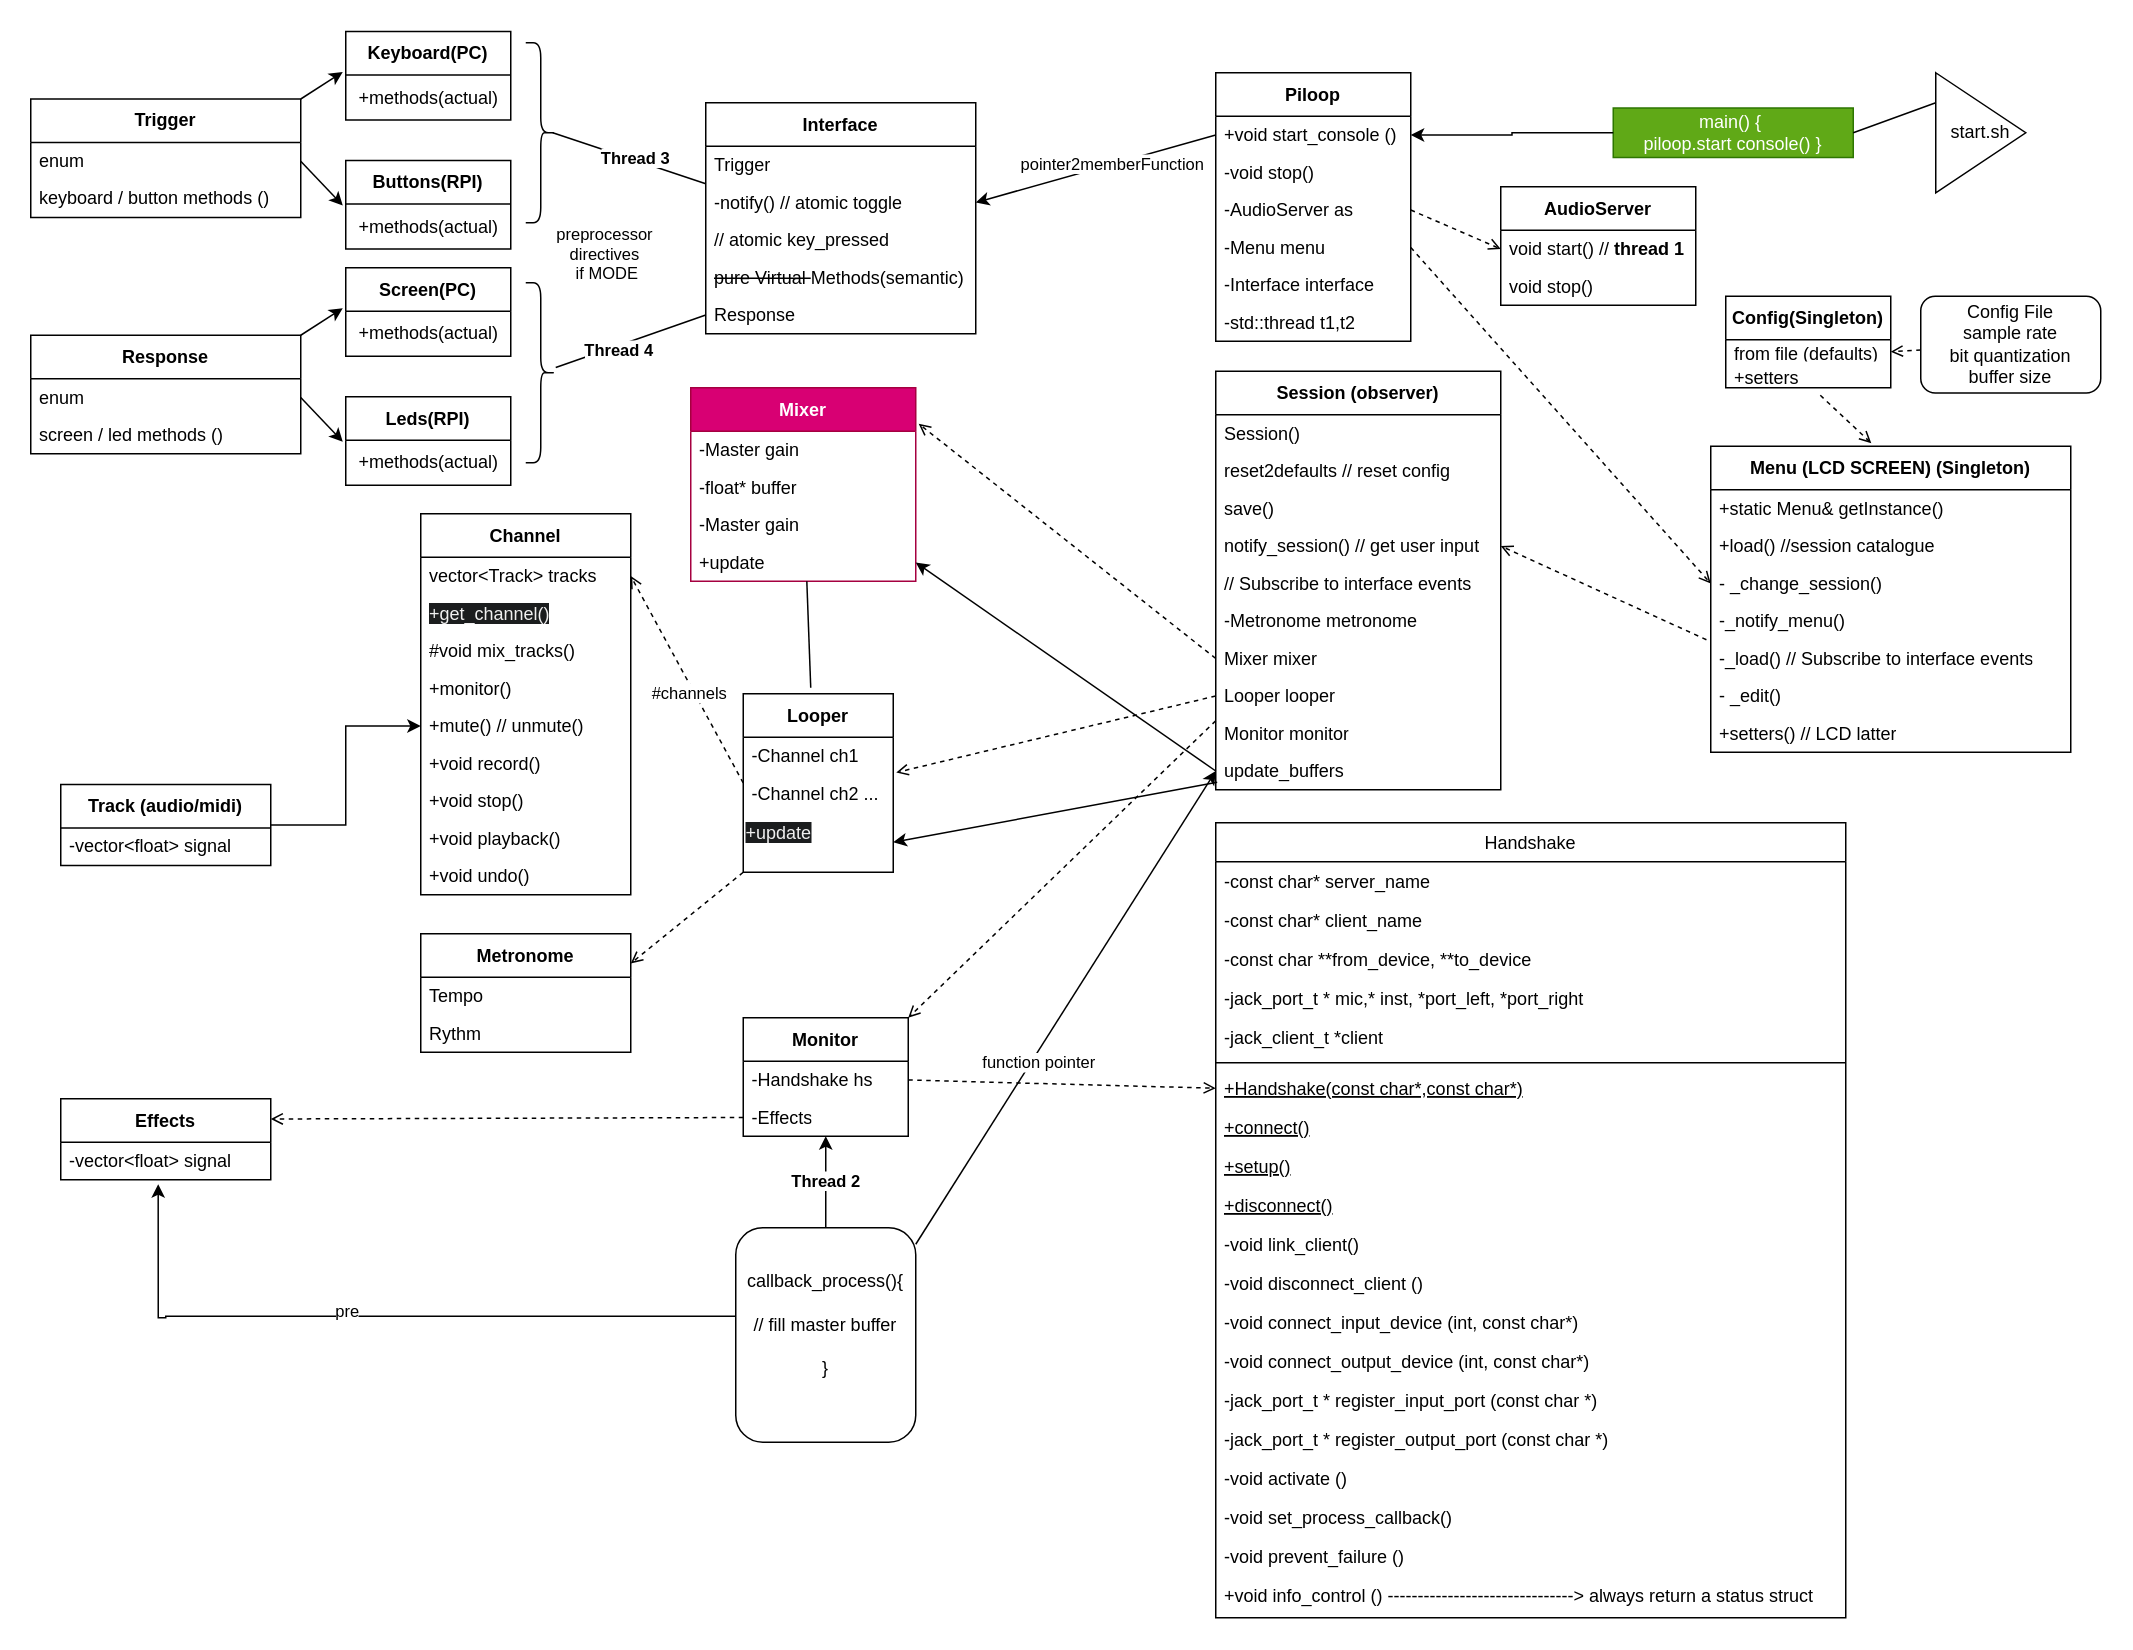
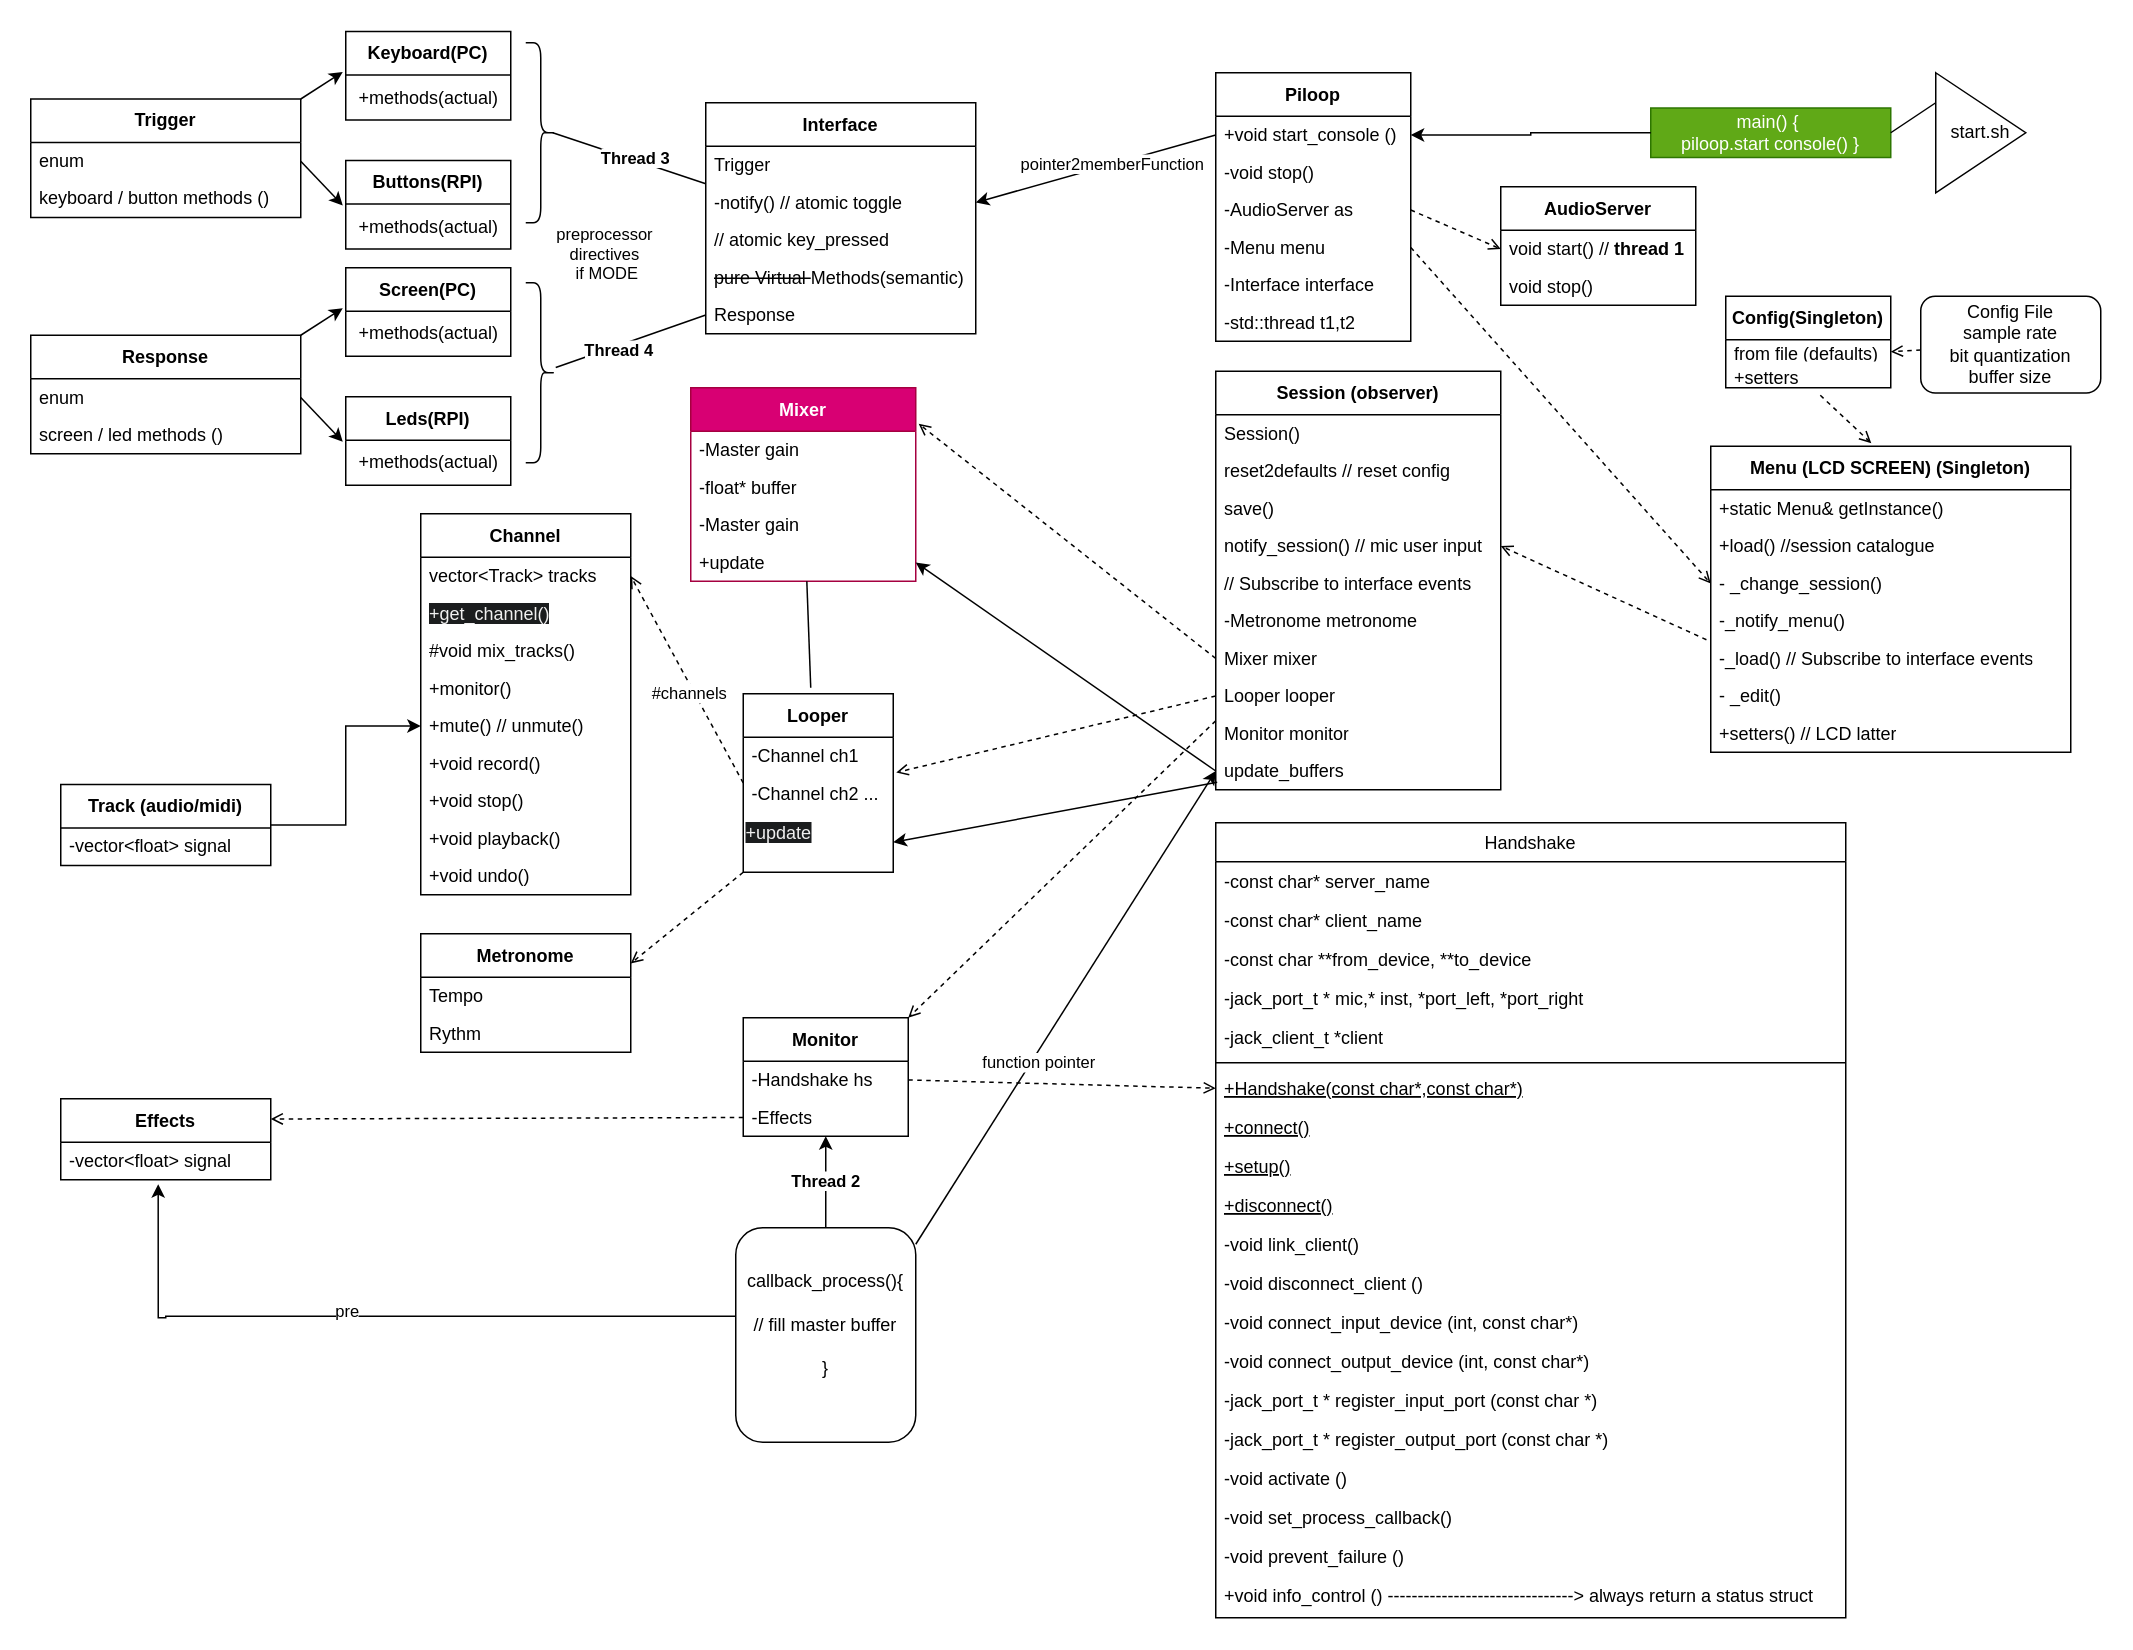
(1733, 133) -> (1771, 133)
(1360, 547) -> (1360, 547)
